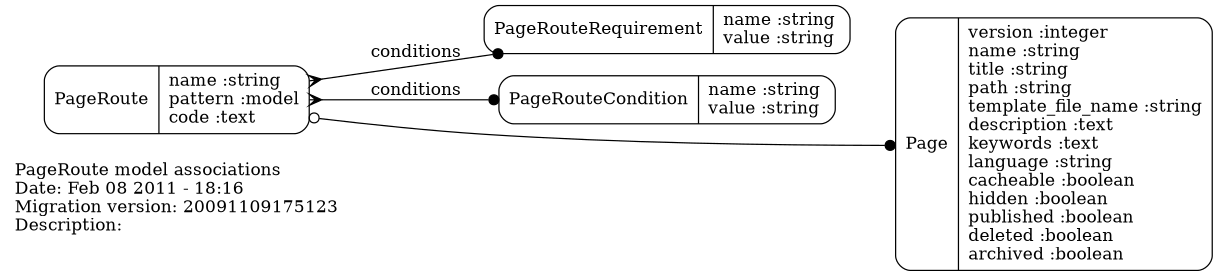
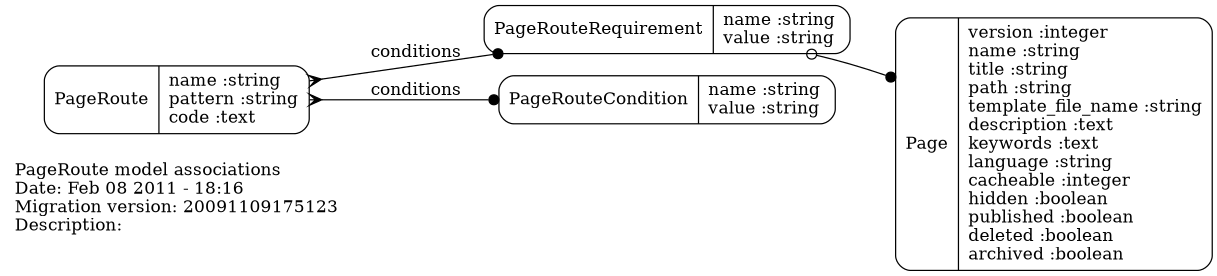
(234, 99) -> (234, 99)
(602, 140) -> (851, 64)
(1052, 180) -> (1050, 180)
